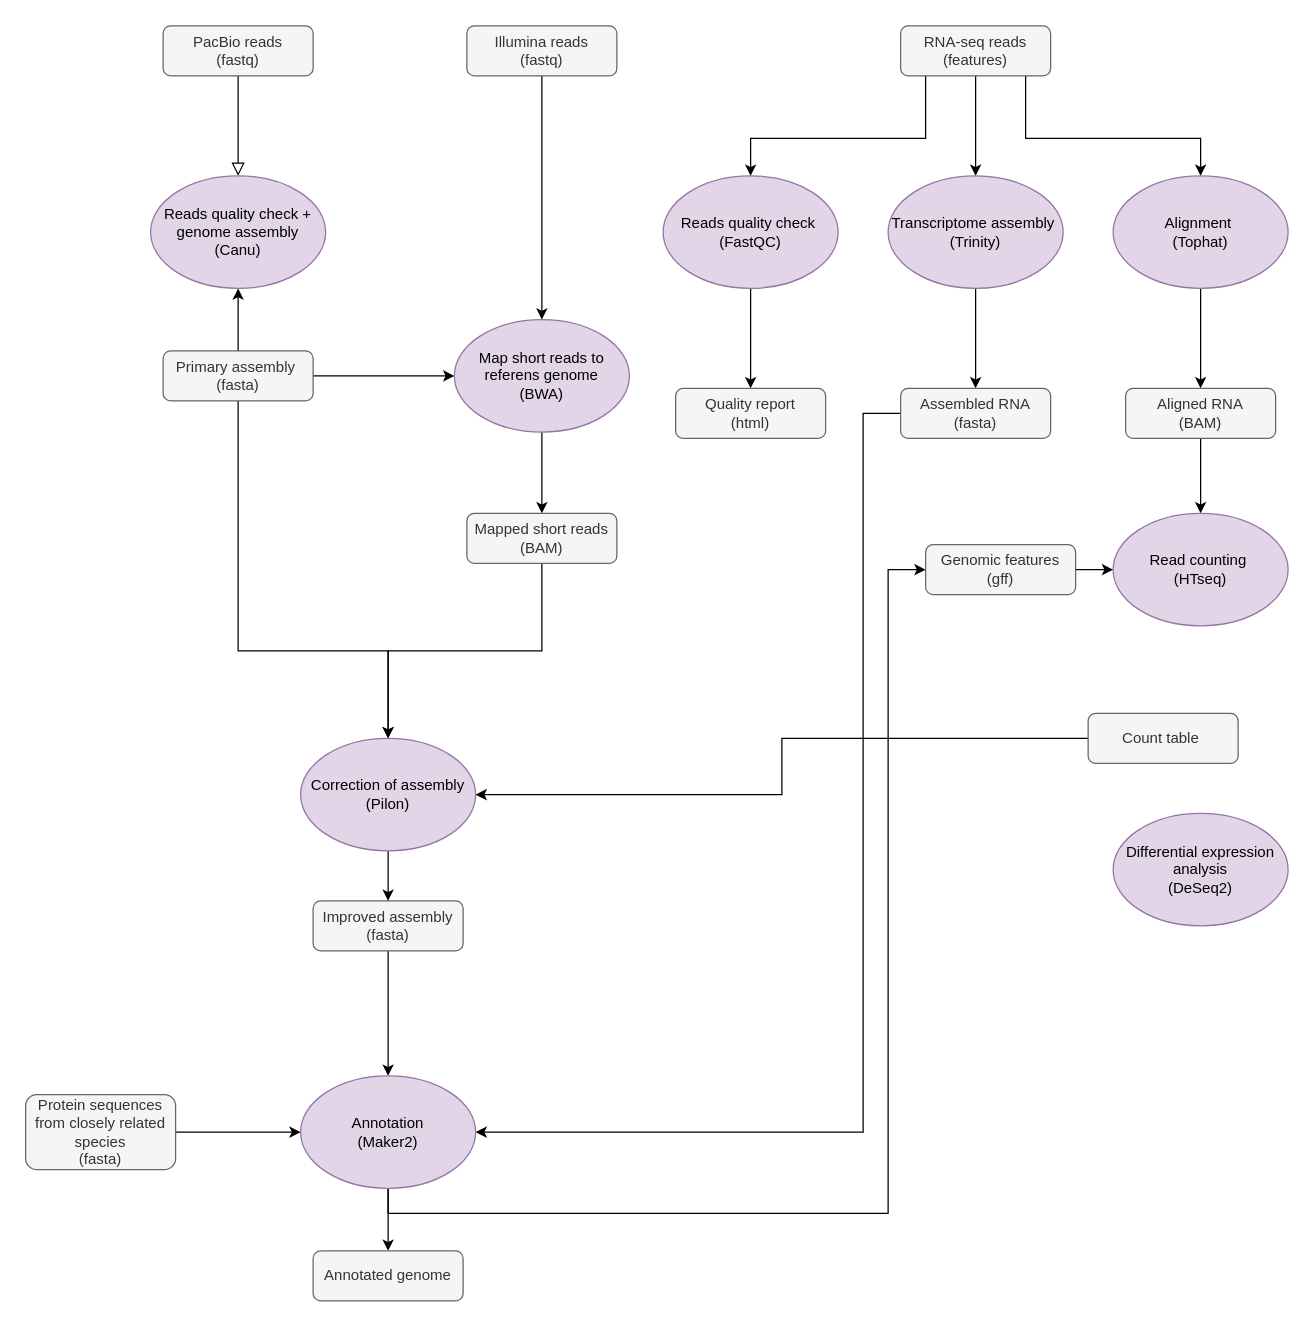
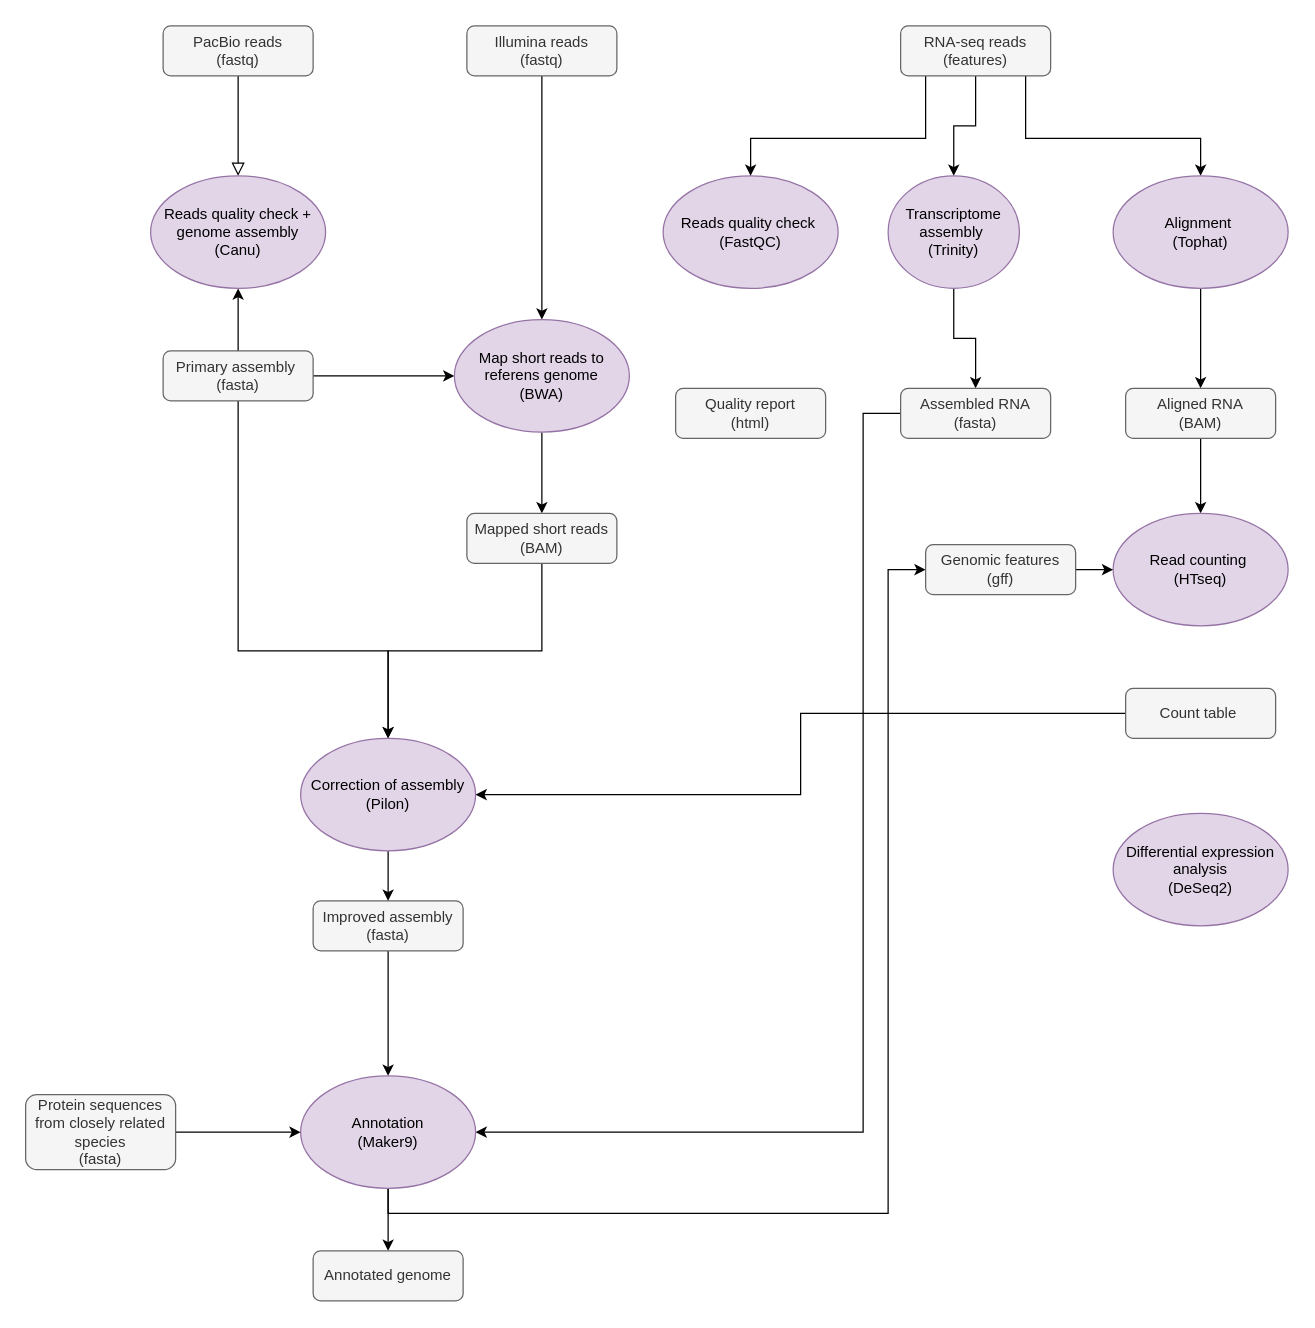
(976, 232) -> (954, 232)
(751, 334) -> none
(1163, 738) -> (1201, 713)
(388, 1132) -> (388, 1132)
